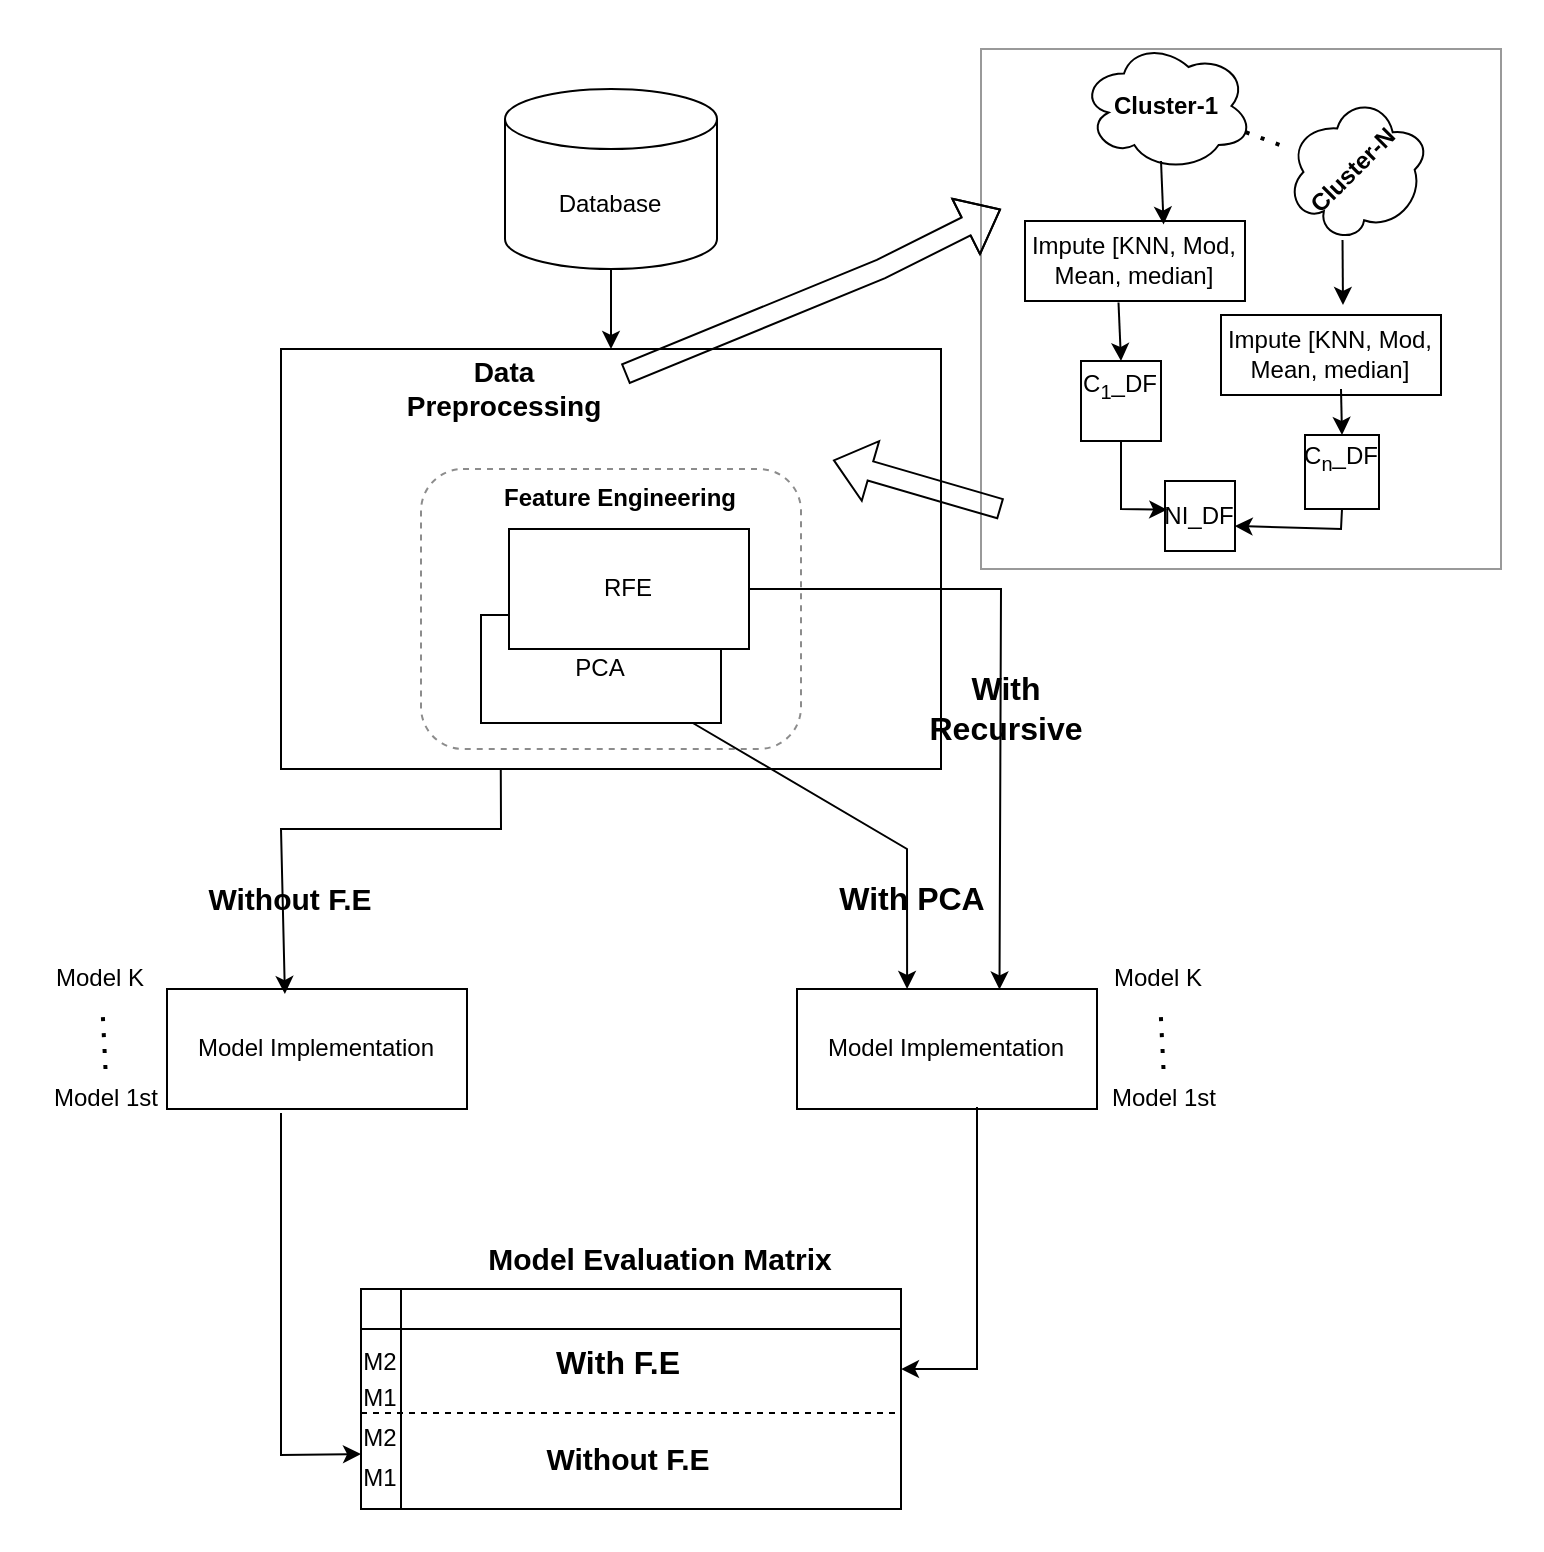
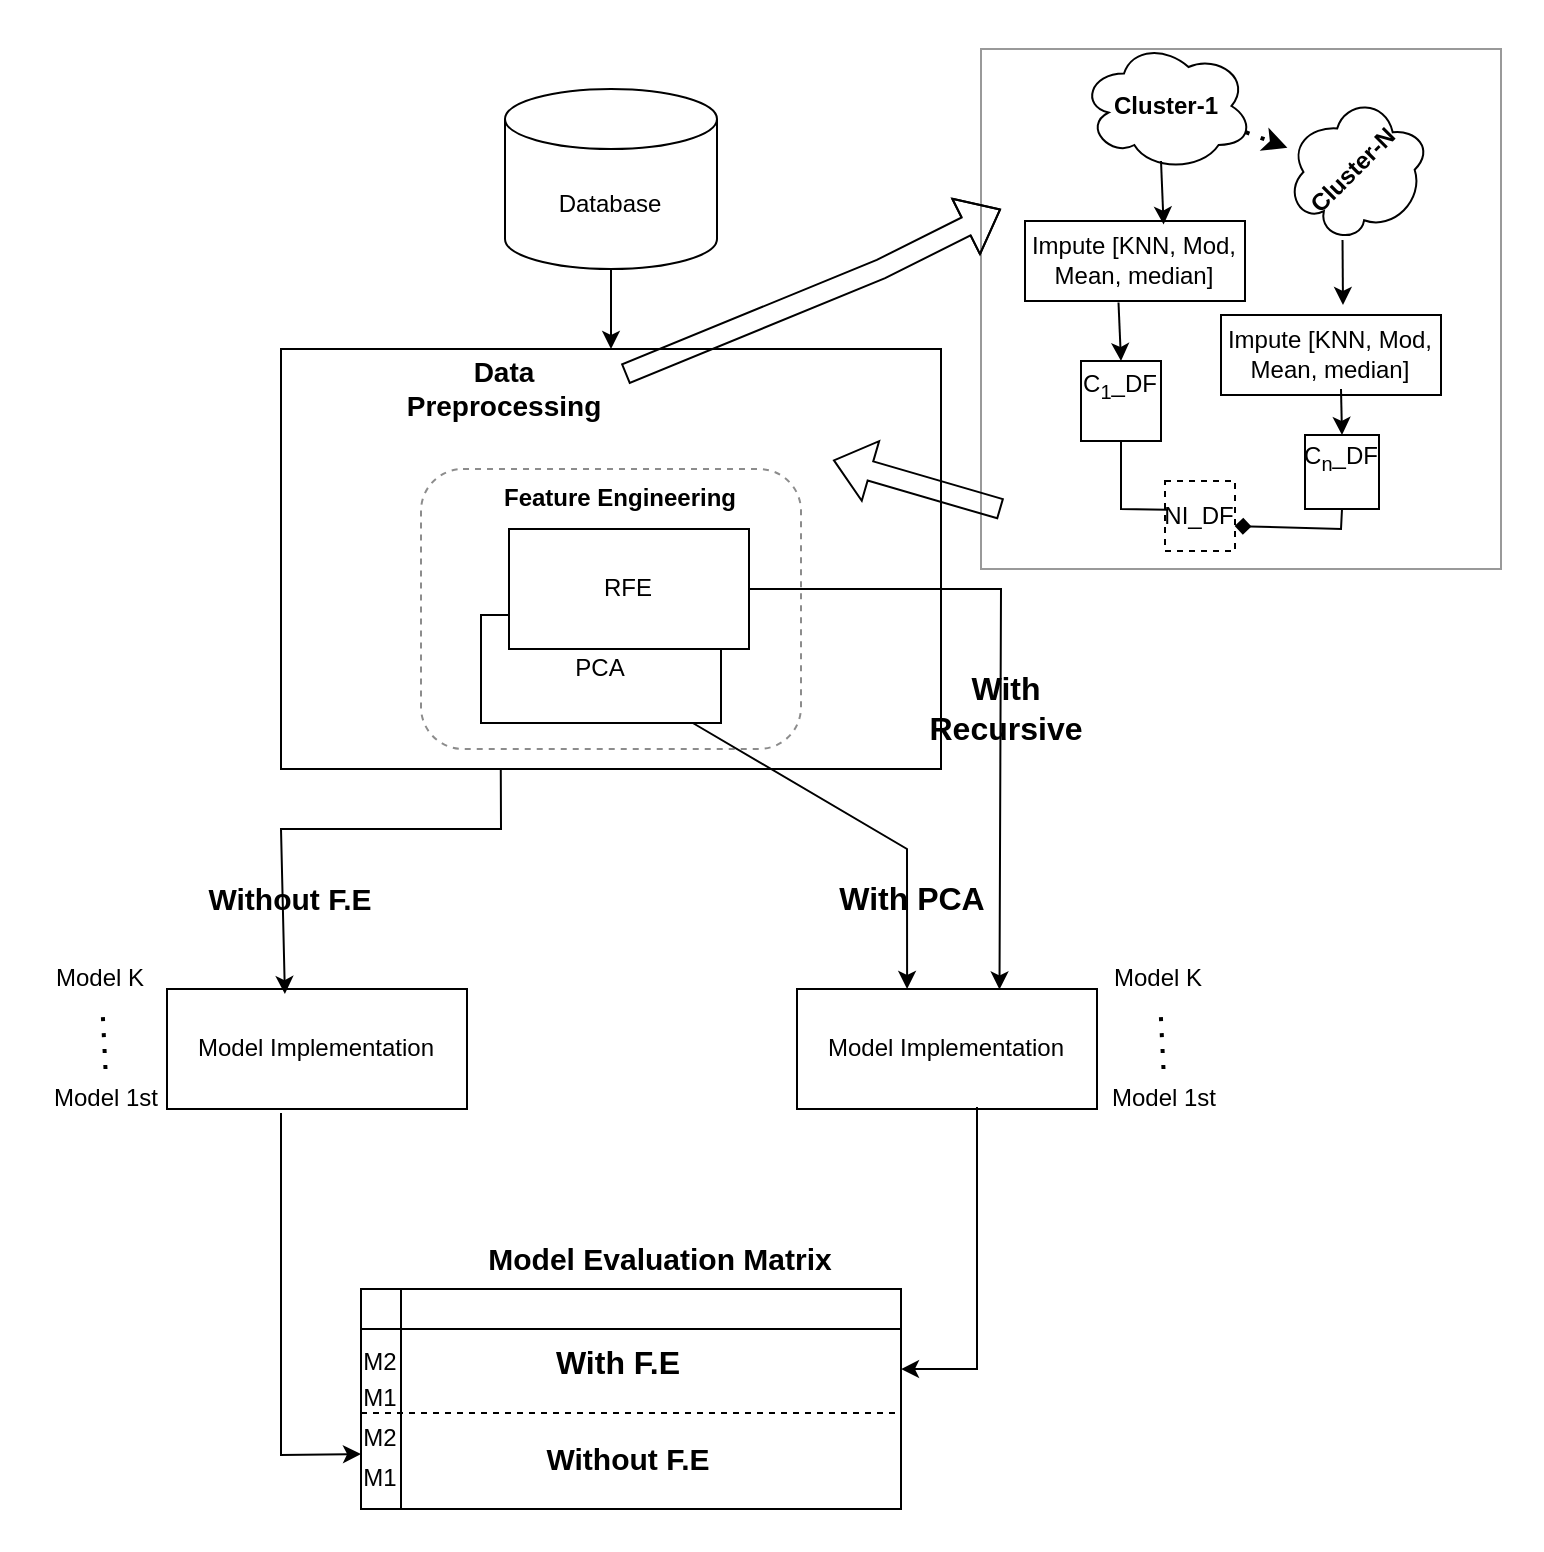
(1276, 144) -> (1269, 141)
(1152, 509) -> (1158, 510)
(1200, 516) -> (1200, 516)
(1250, 526) -> (1251, 526)
